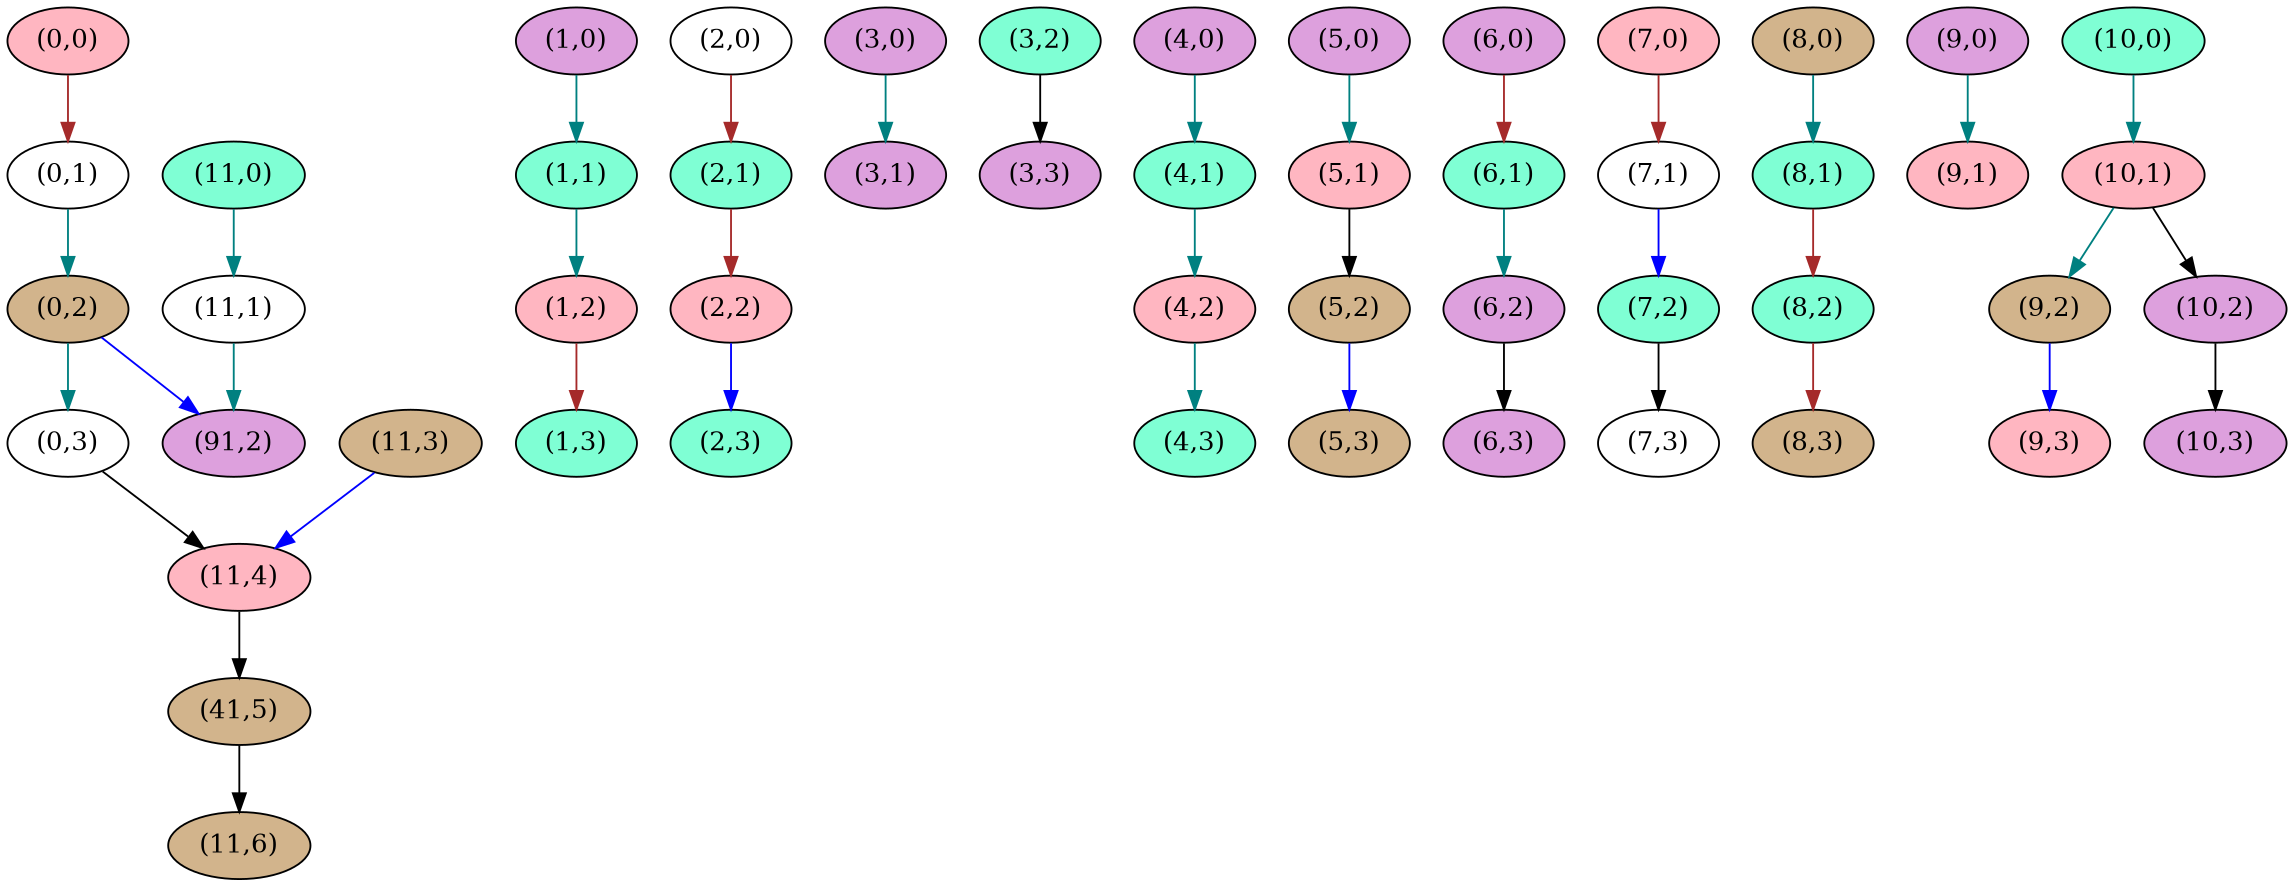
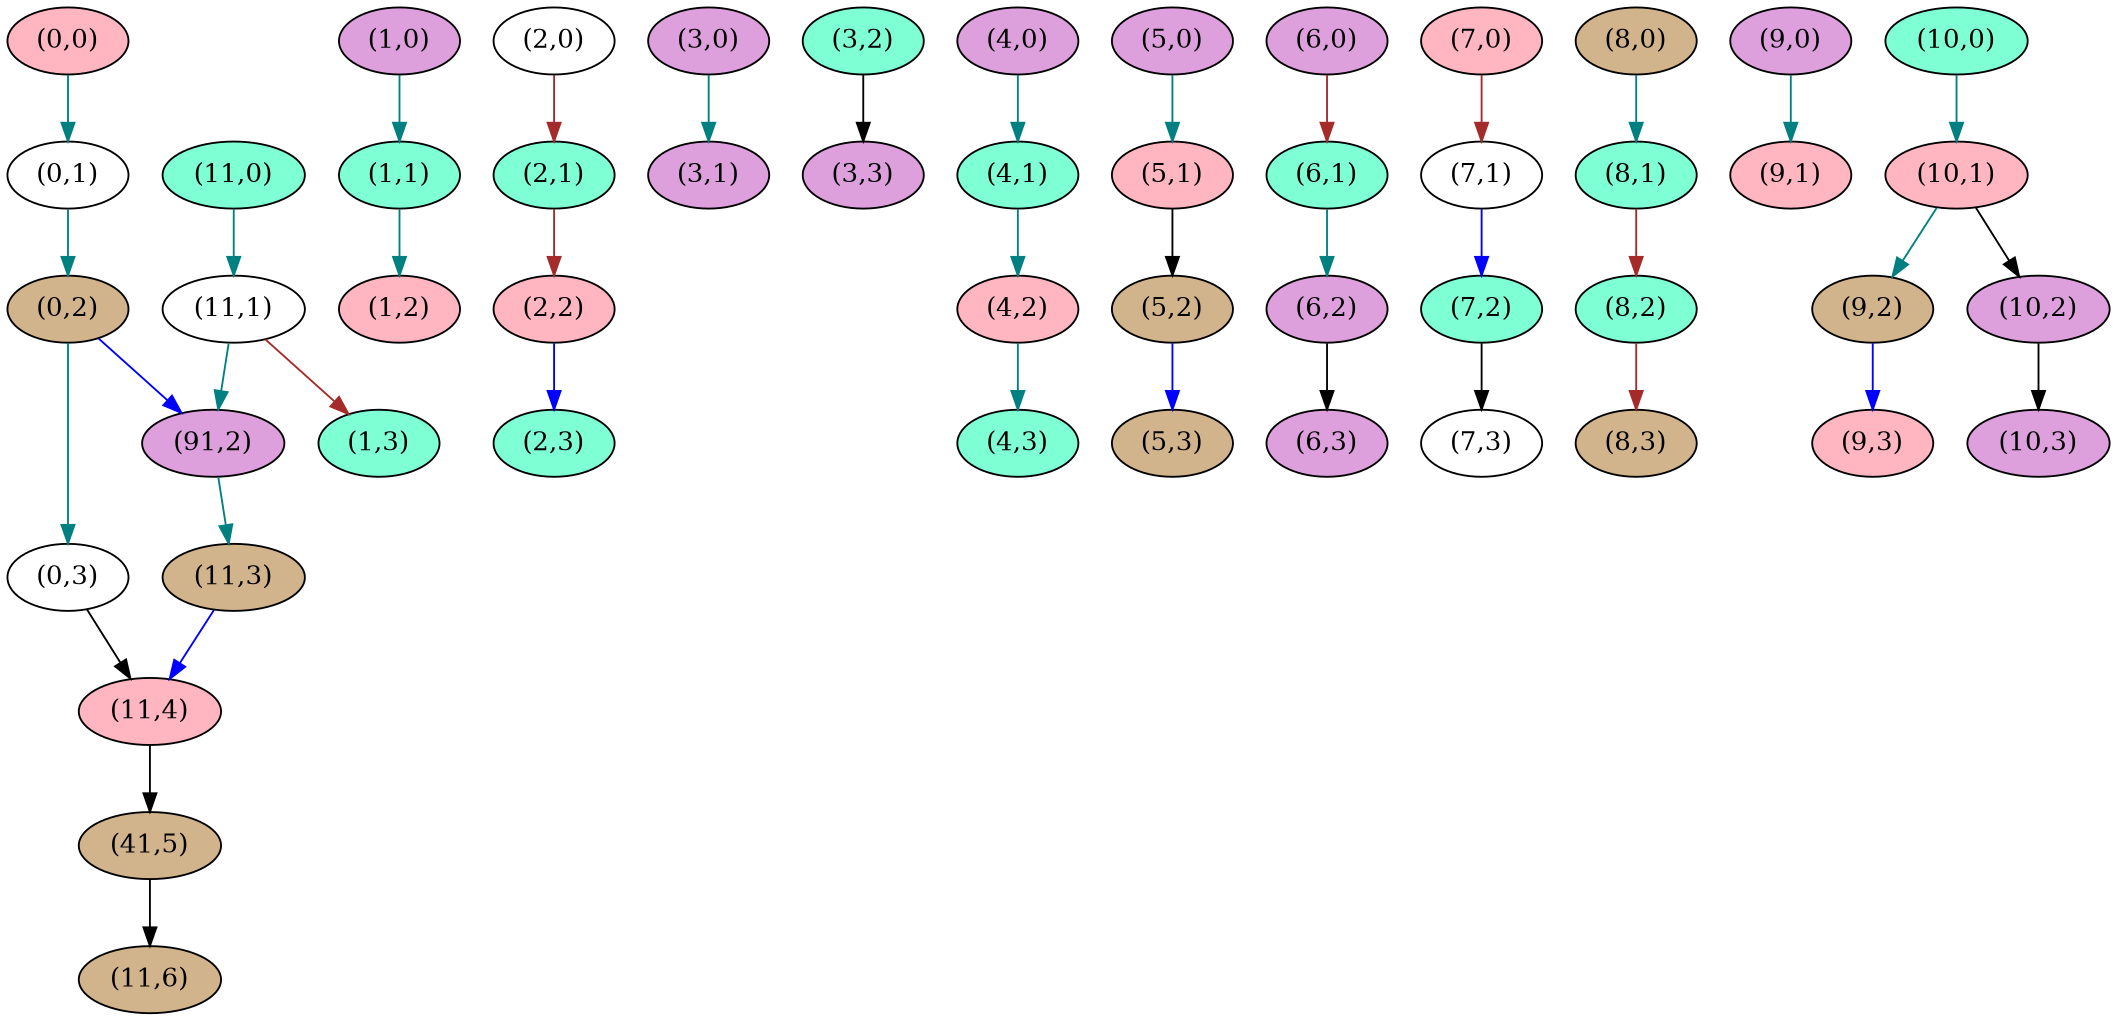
(68, 99) -> (68, 99)
(576, 367) -> (300, 370)
none -> (222, 501)
